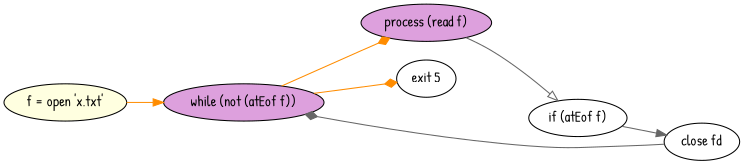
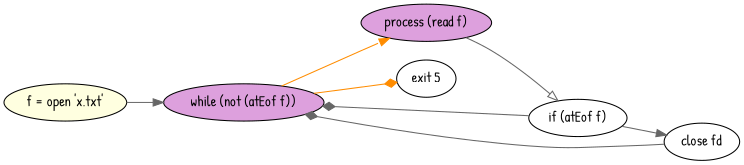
(330, 65) -> (330, 65)
(140, 102) -> (140, 102)
none -> (432, 111)
